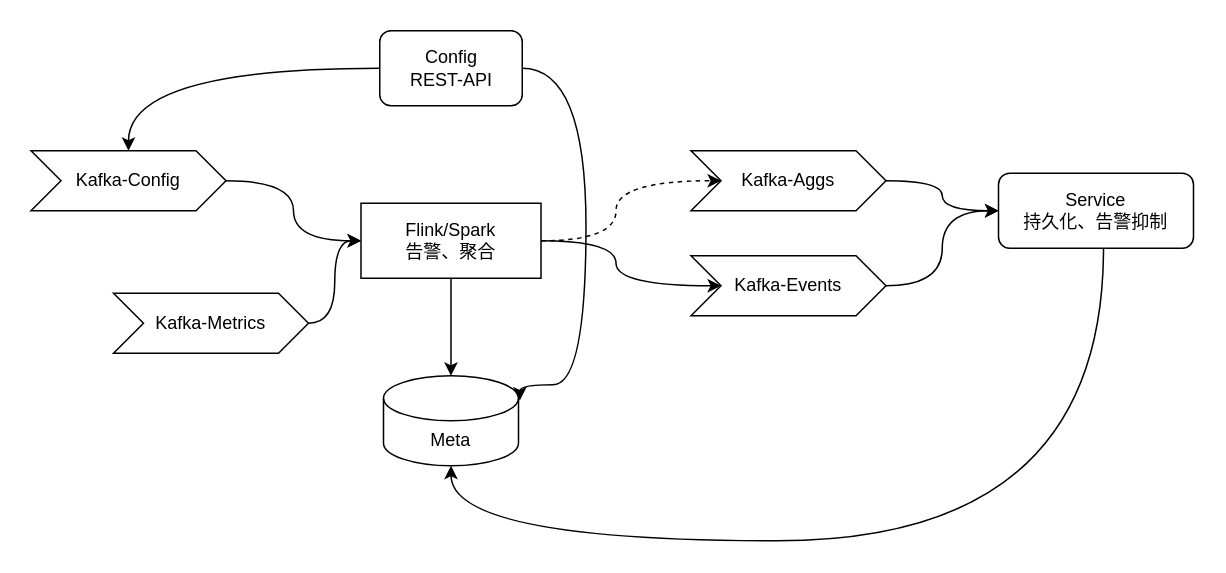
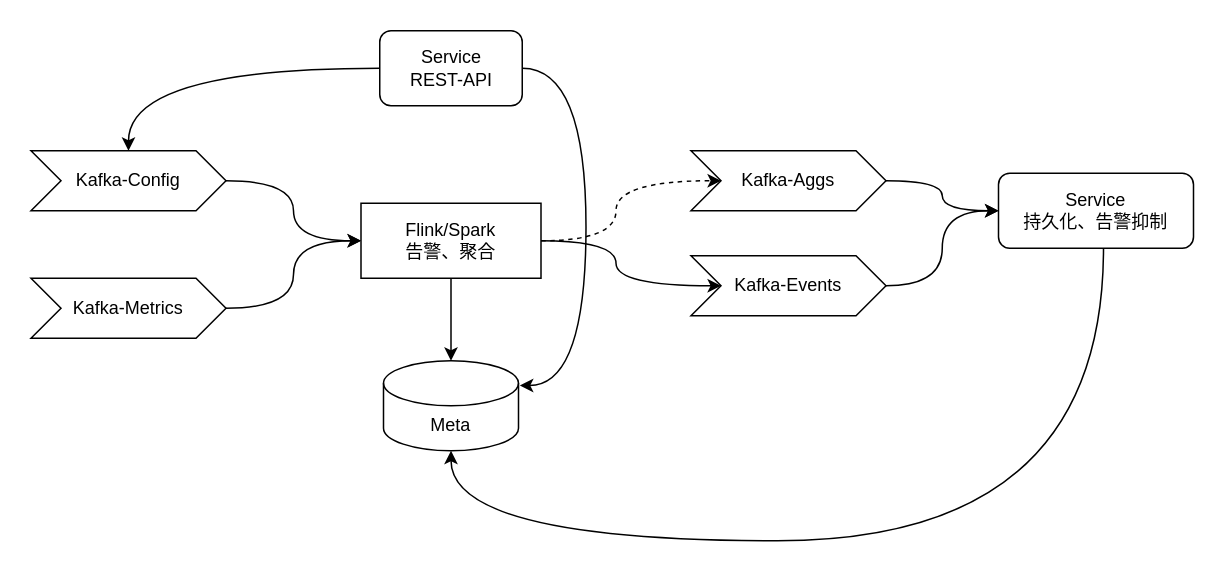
(452, 68) -> (452, 68)
(211, 323) -> (128, 308)
(451, 421) -> (451, 406)
